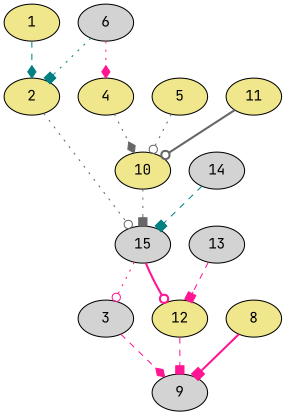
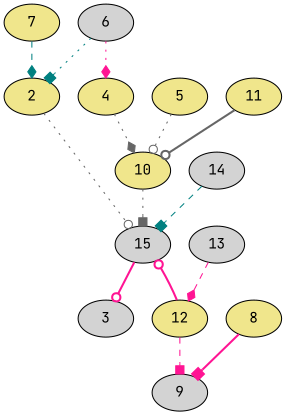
(32, 23) -> (32, 23)
(201, 277) -> (201, 277)
(126, 278) -> (126, 278)
(153, 279) -> (169, 284)
(138, 351) -> none
